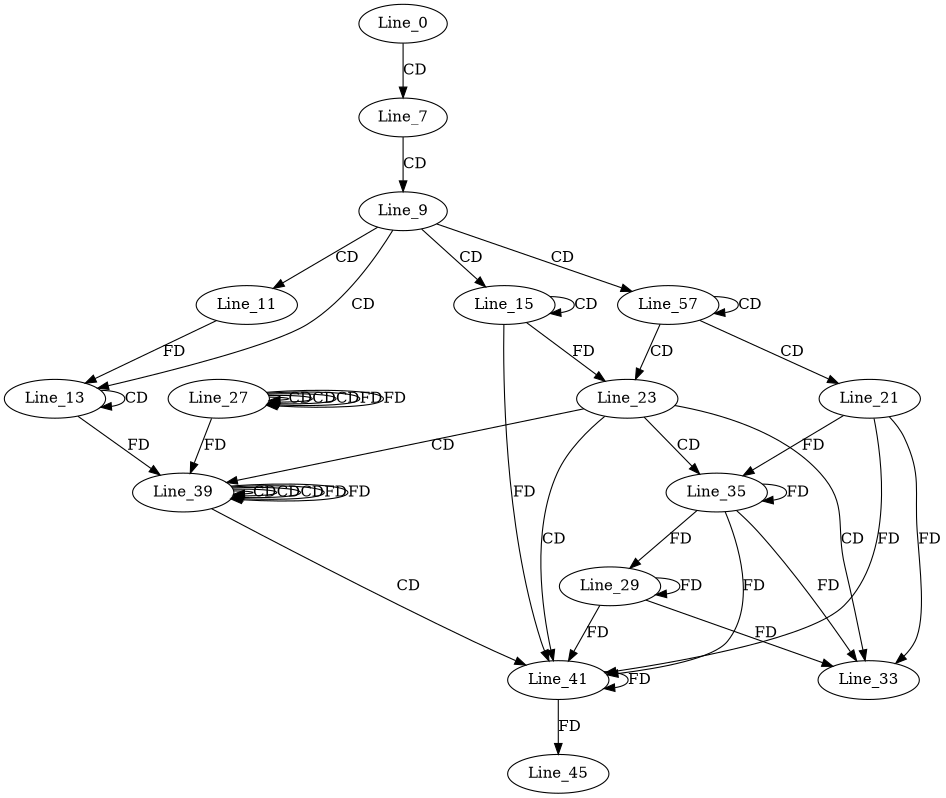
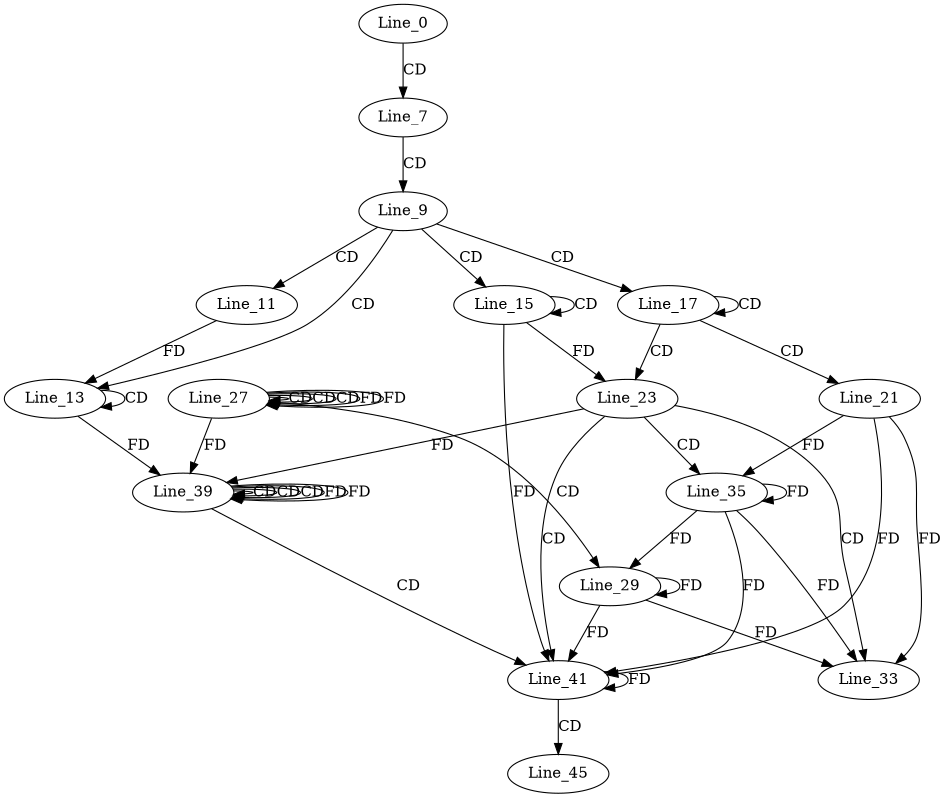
(668, 305) -> (668, 305)
none -> (436, 430)
(443, 446) -> (443, 446)
(570, 727) -> (570, 727)
